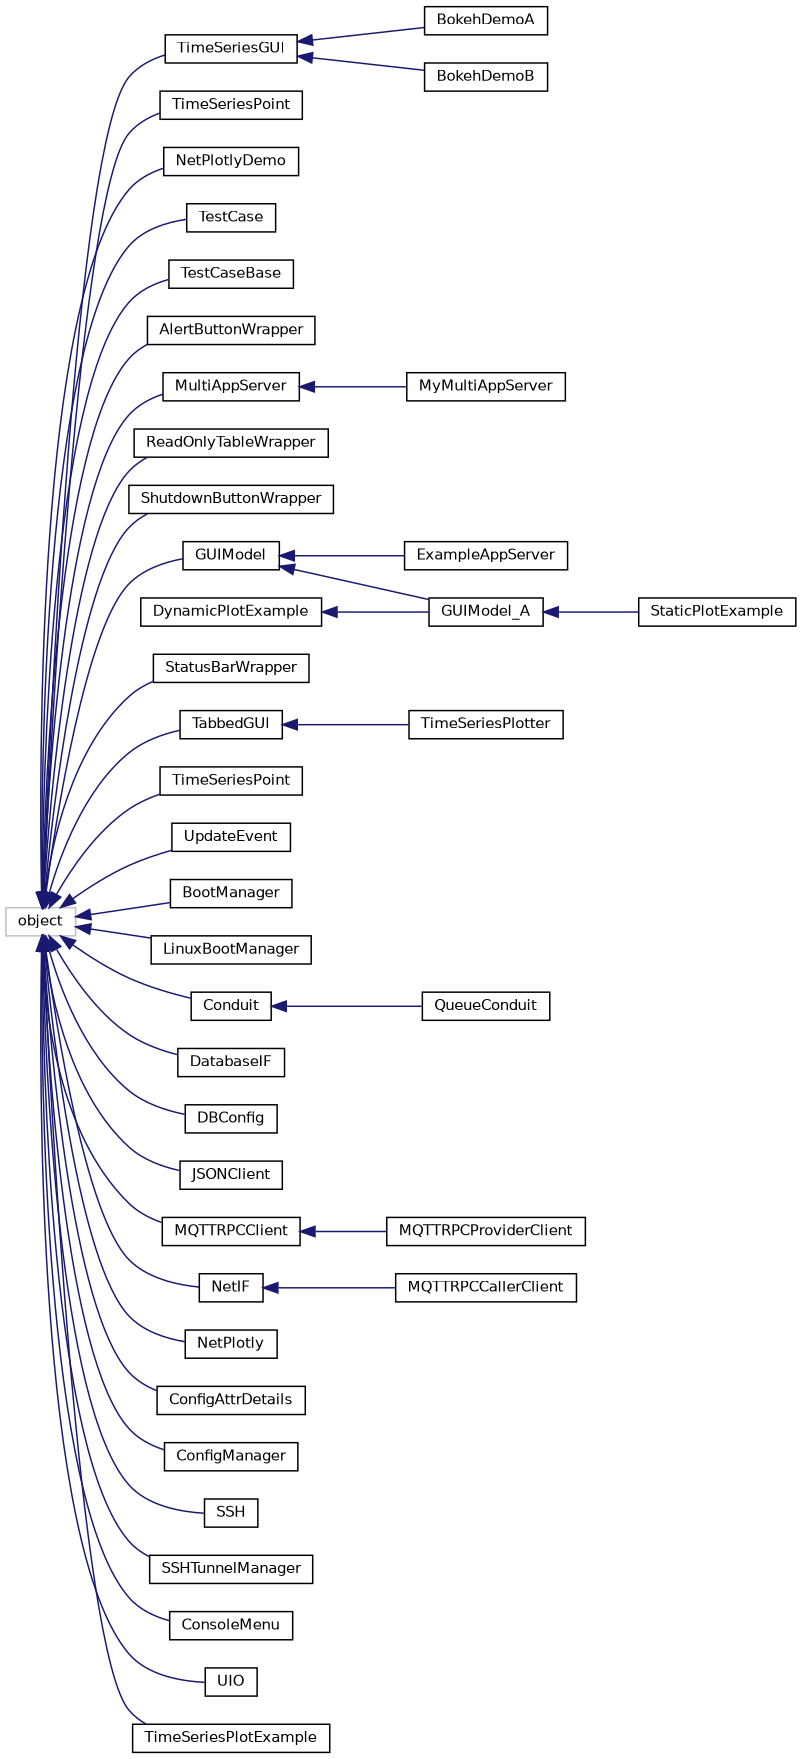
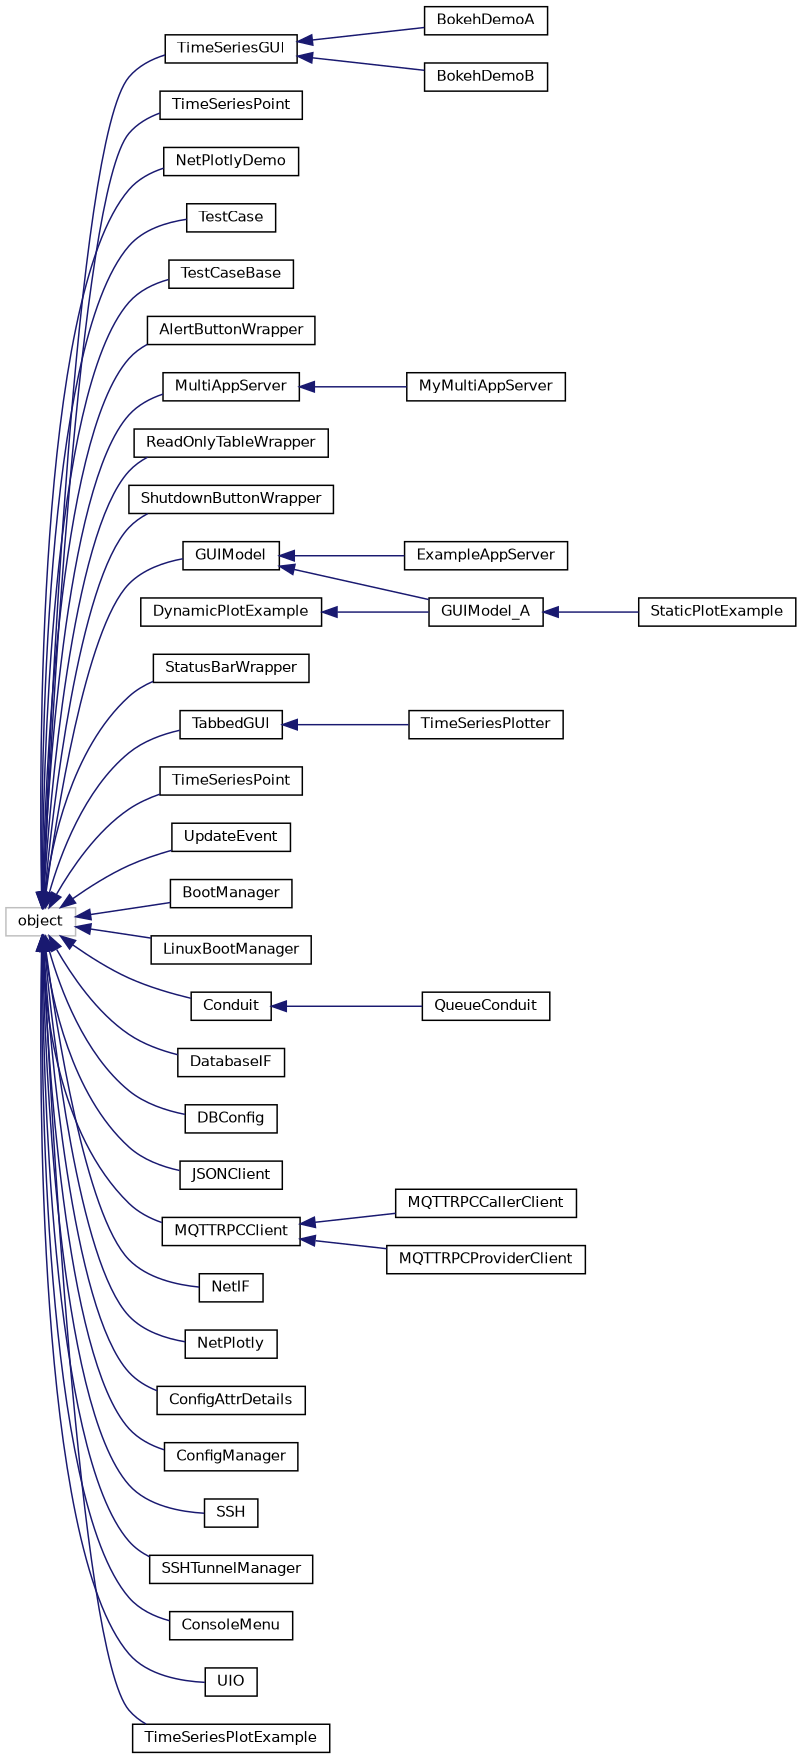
(337, 1288) -> (355, 1218)
